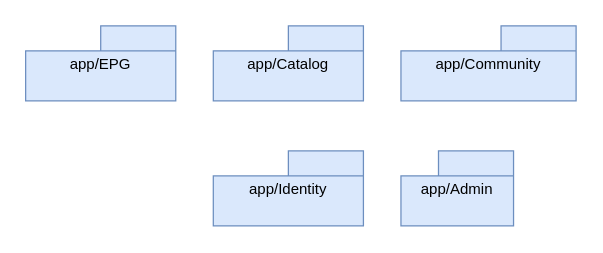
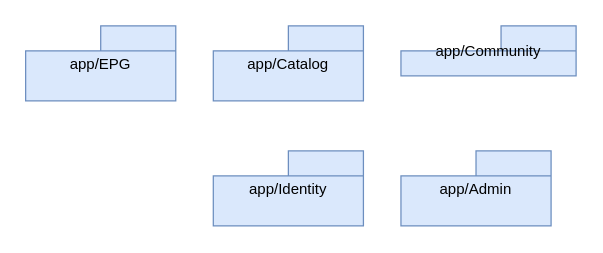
(488, 63) -> (488, 51)
(457, 188) -> (476, 188)
